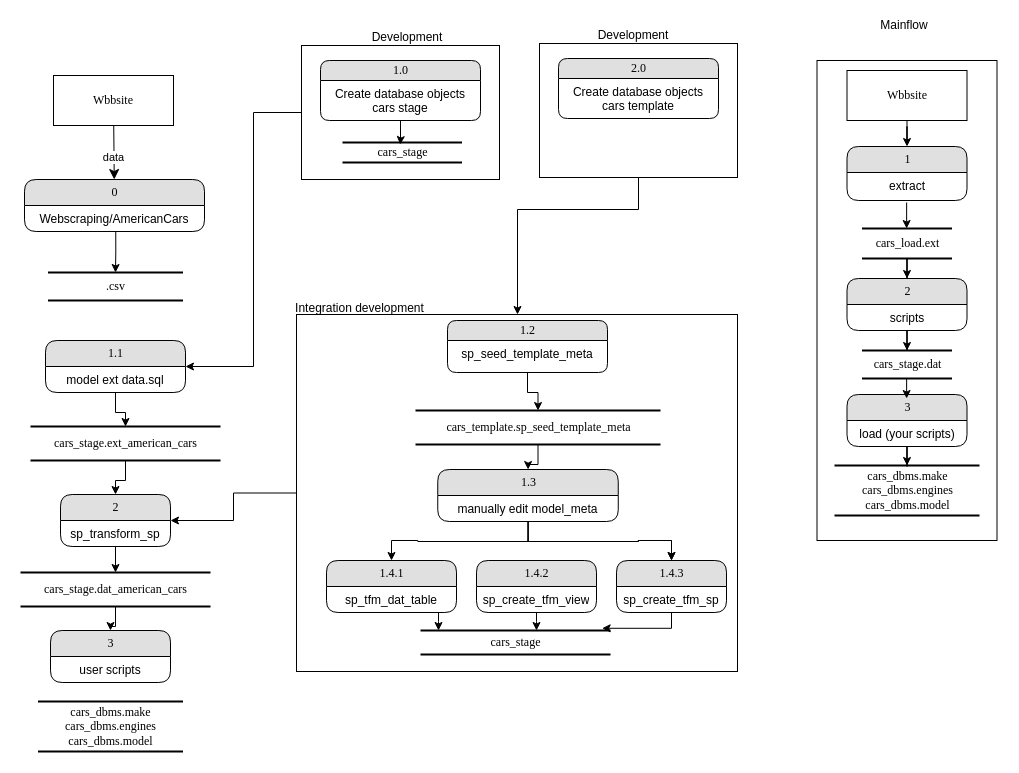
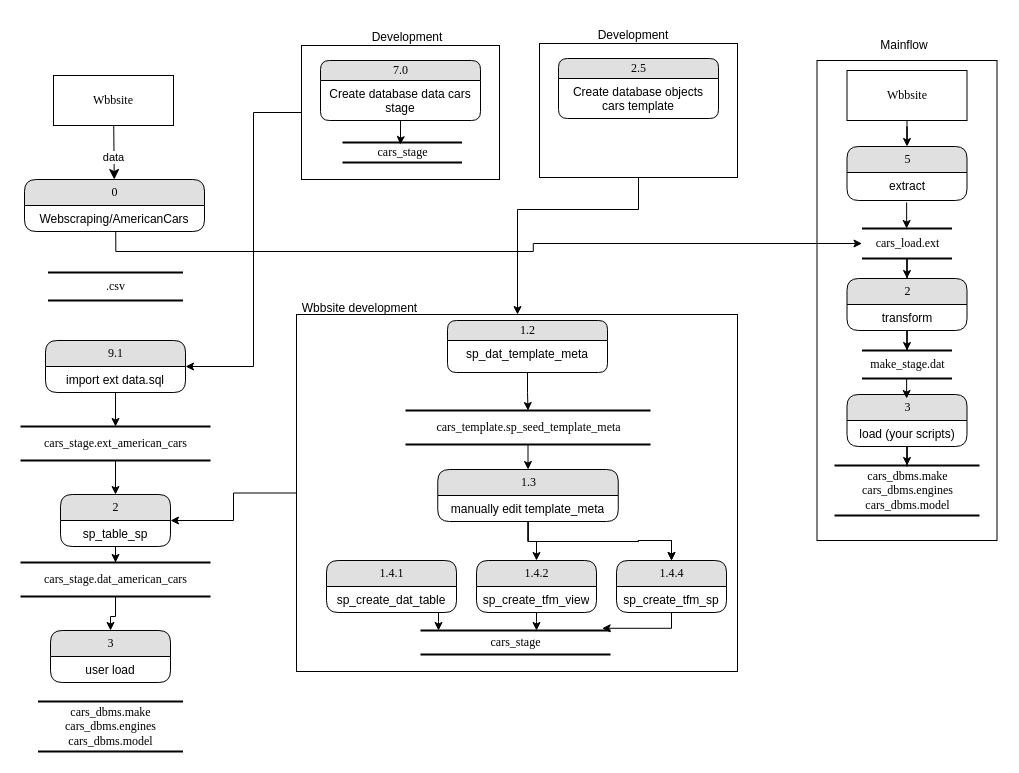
(905, 26) -> (905, 46)
(639, 69) -> (639, 69)
(401, 71) -> (401, 71)
(401, 102) -> (401, 102)
(908, 160) -> (908, 160)
(116, 257) -> (488, 252)
(360, 309) -> (360, 309)
(908, 319) -> (908, 319)
(116, 354) -> (116, 354)
(528, 355) -> (528, 355)
(908, 365) -> (908, 365)
(116, 381) -> (116, 381)
(538, 428) -> (528, 428)
(126, 444) -> (116, 444)
(528, 510) -> (528, 510)
(116, 542) -> (116, 535)
(453, 542) -> none
none -> (537, 548)
(672, 574) -> (672, 574)
(116, 590) -> (116, 580)
(392, 601) -> (392, 608)
(111, 671) -> (111, 671)
